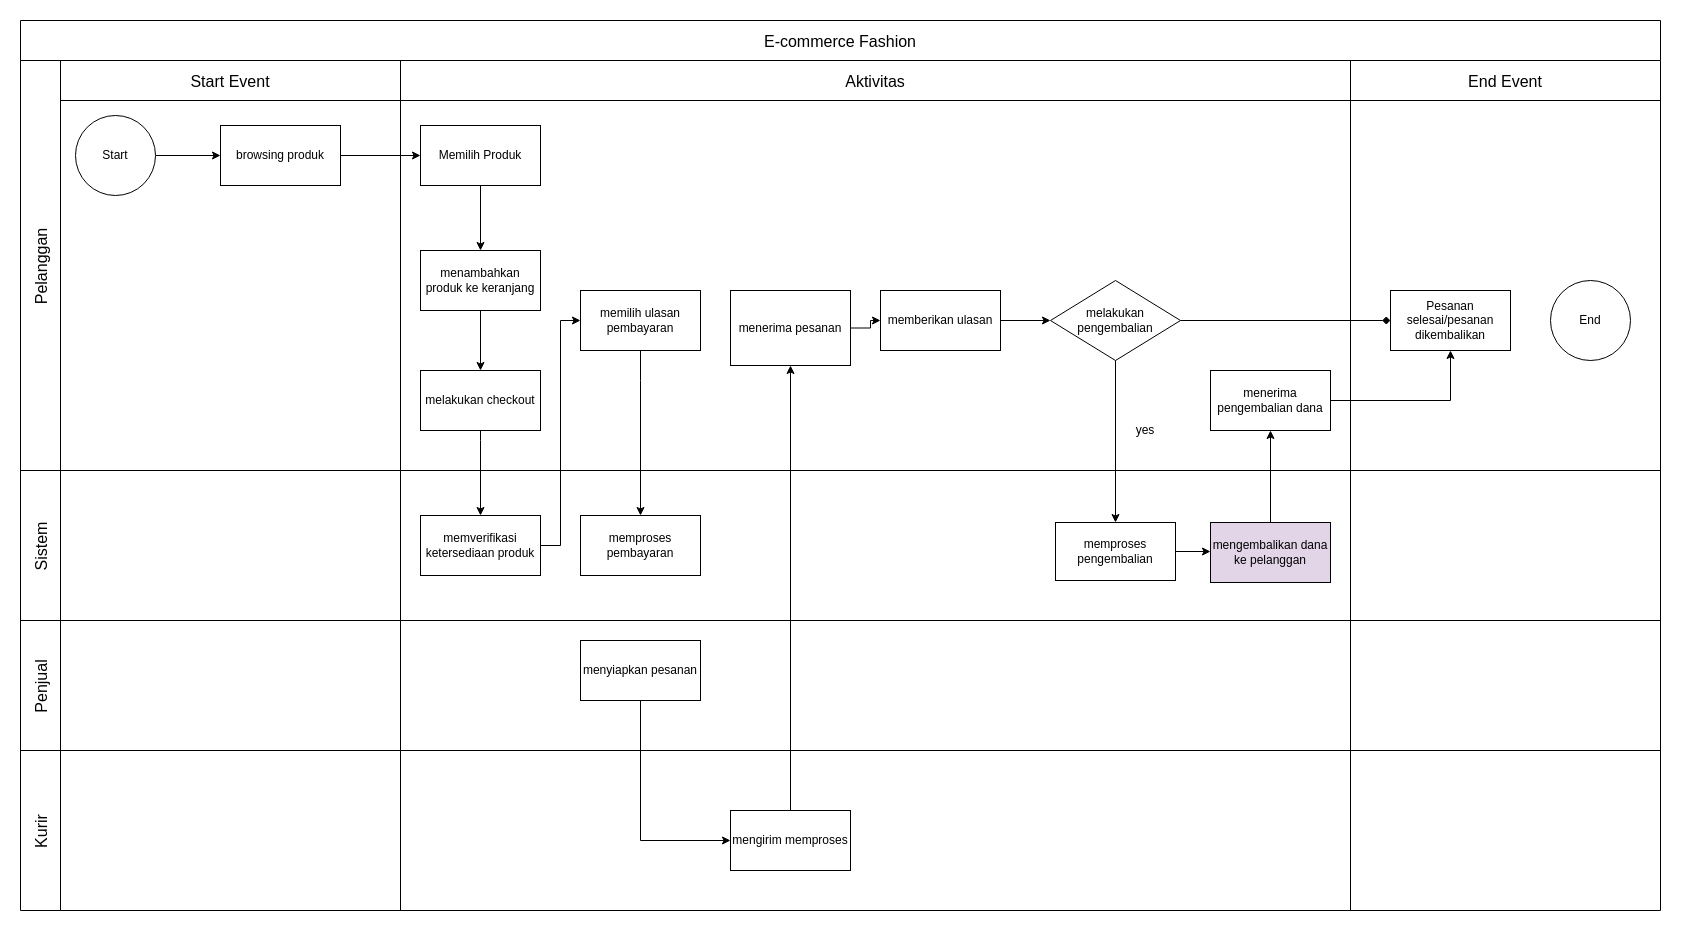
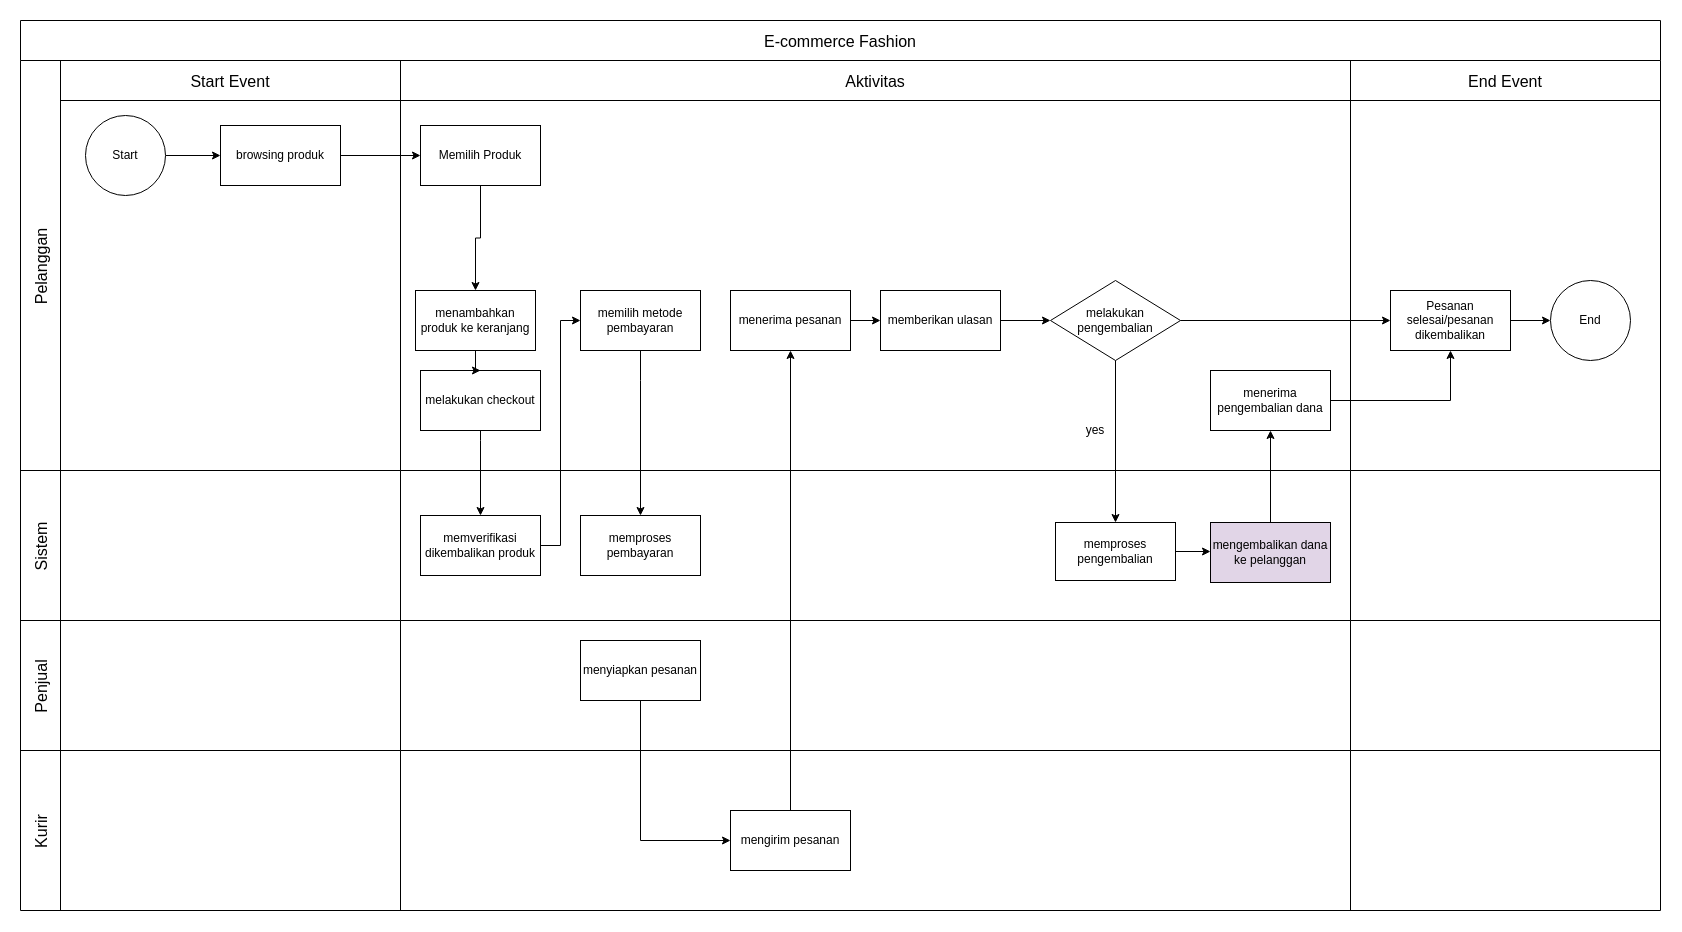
(116, 156) -> (126, 156)
(481, 281) -> (476, 321)
(641, 321) -> (641, 321)
(1382, 321) -> (1382, 321)
none -> (1527, 321)
(791, 328) -> (791, 321)
(1146, 431) -> (1096, 431)
(481, 546) -> (481, 546)
(791, 841) -> (791, 841)
